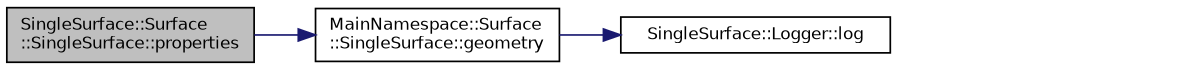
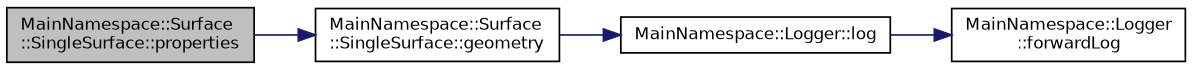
(130, 35) -> (130, 35)
(756, 35) -> (756, 35)
none -> (1069, 35)
